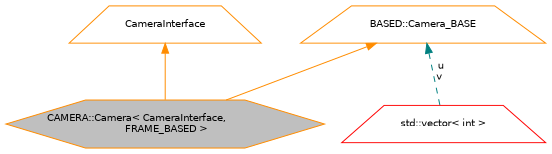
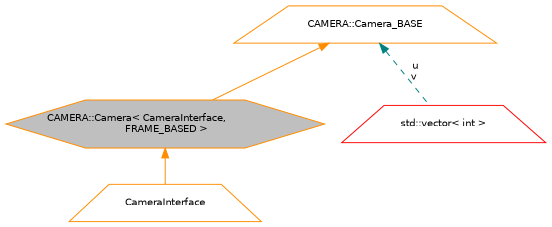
(423, 25) -> (365, 25)
(165, 77) -> (165, 171)
